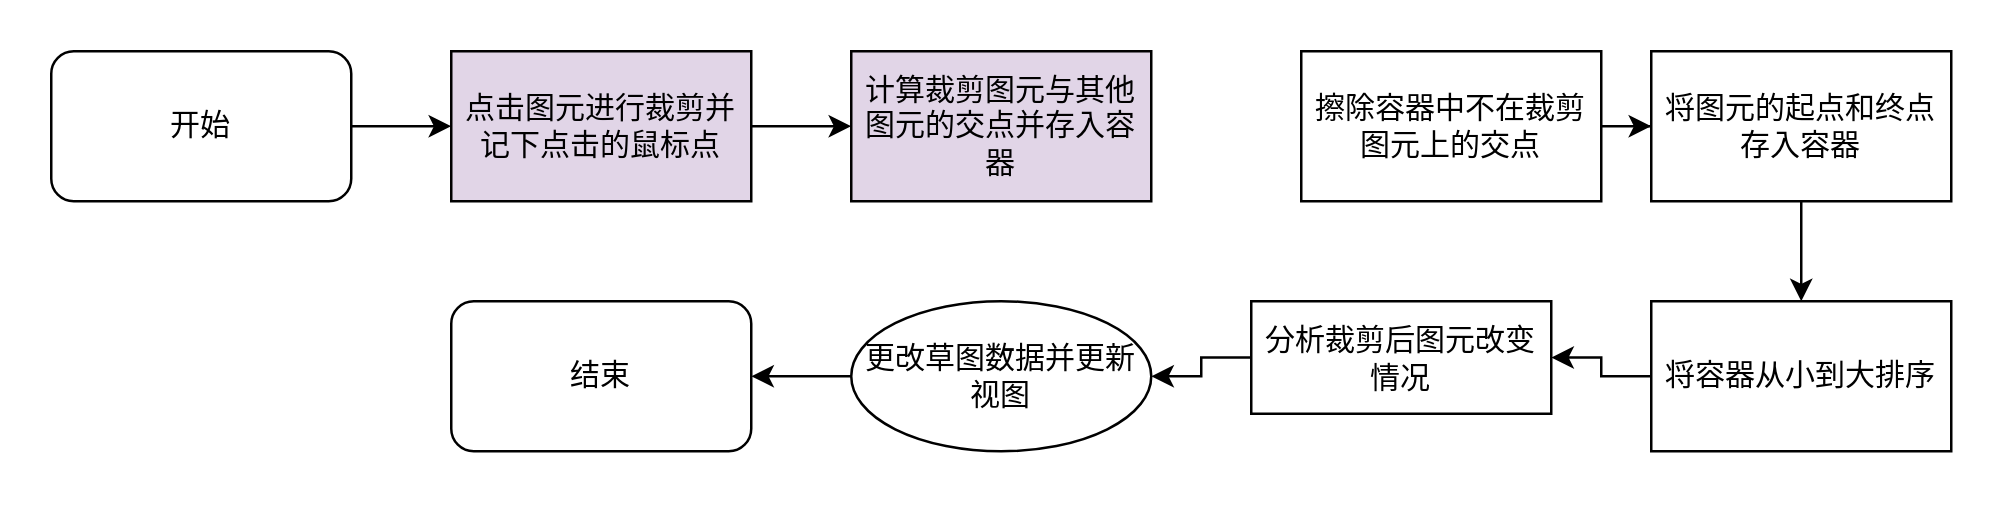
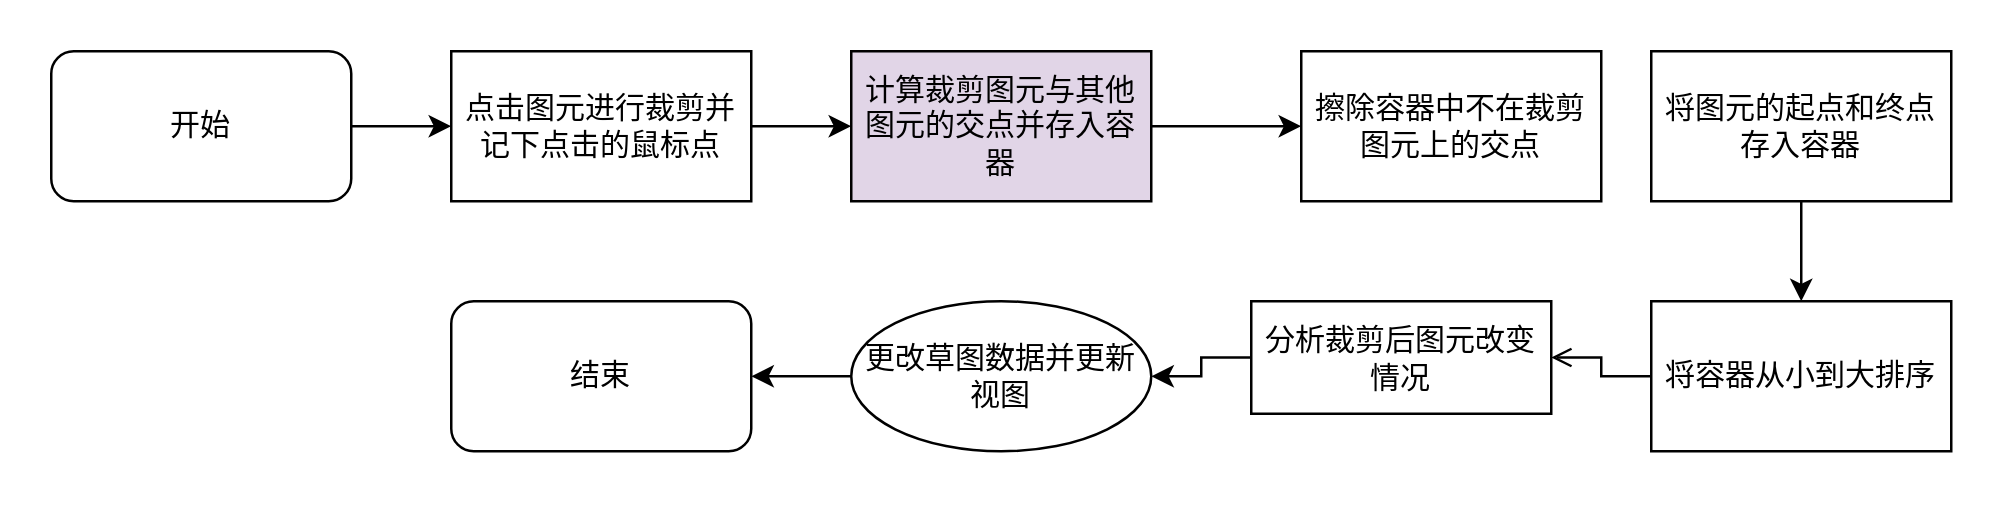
(601, 126) -> (601, 126)
none -> (1218, 126)
(1634, 126) -> none
(1569, 358) -> (1565, 358)
